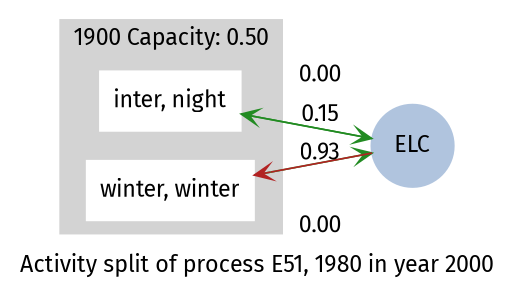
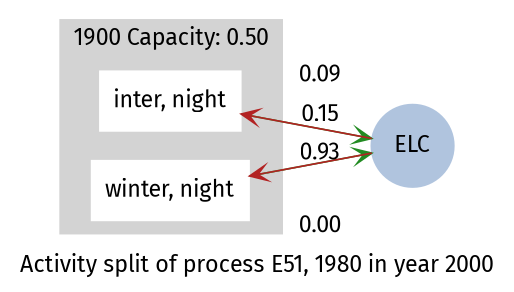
(320, 75) -> (320, 75)
(315, 128) -> (315, 128)
(170, 191) -> (170, 191)
